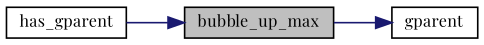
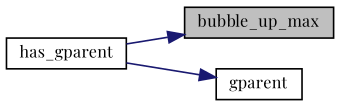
(355, 23) -> (163, 69)
